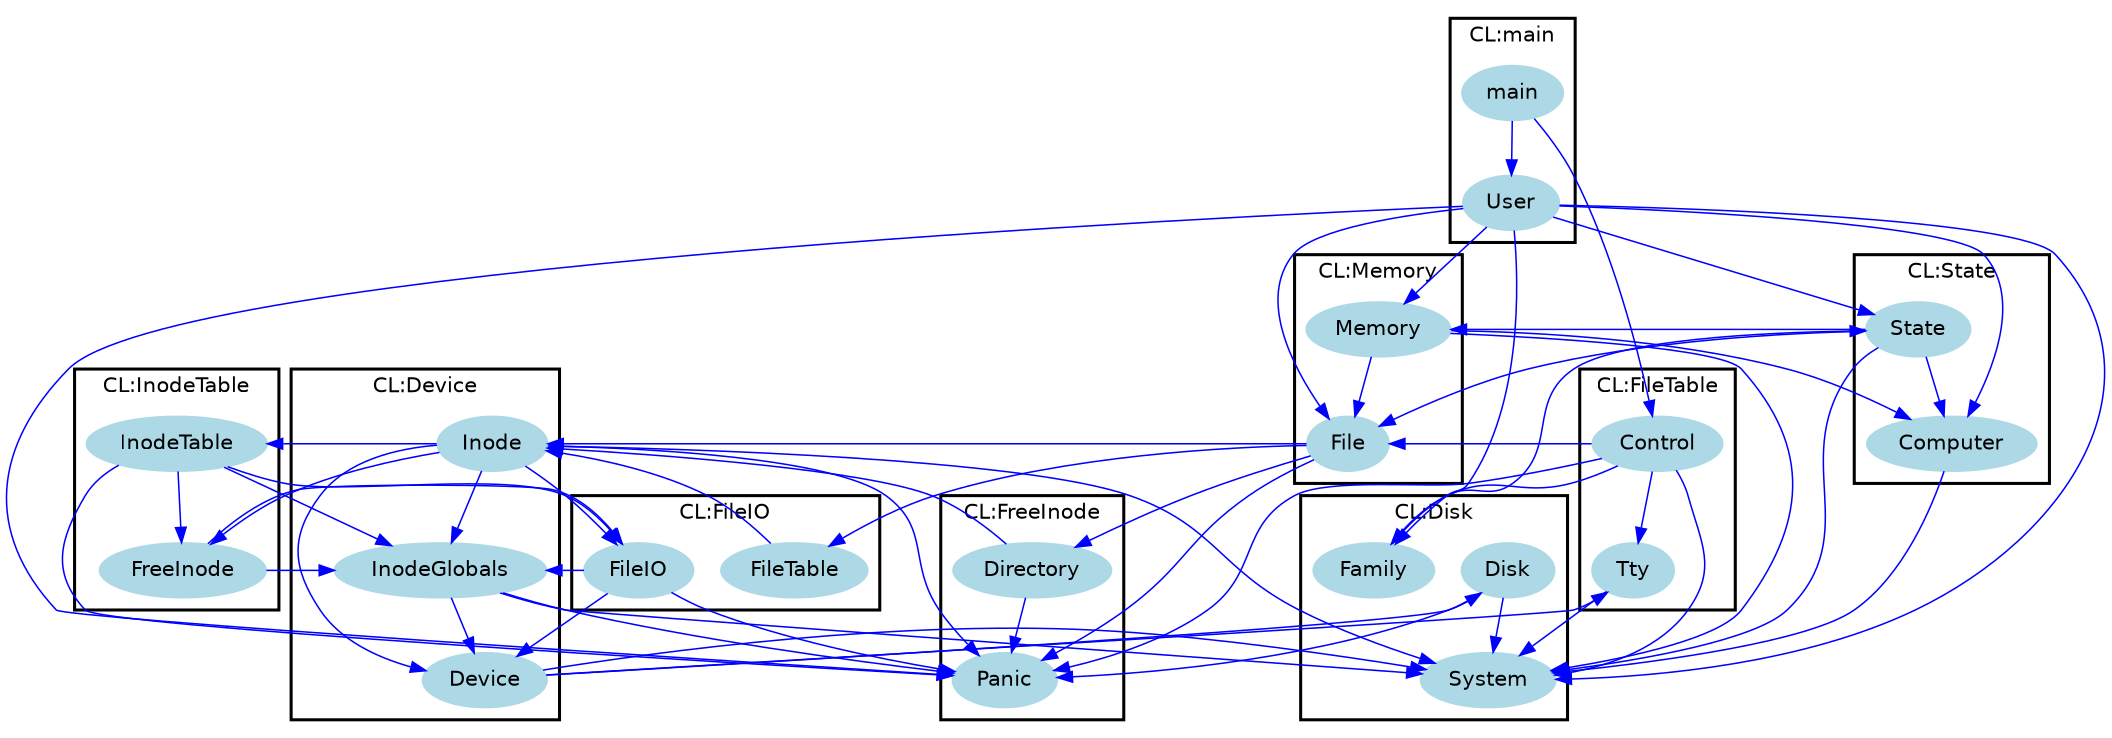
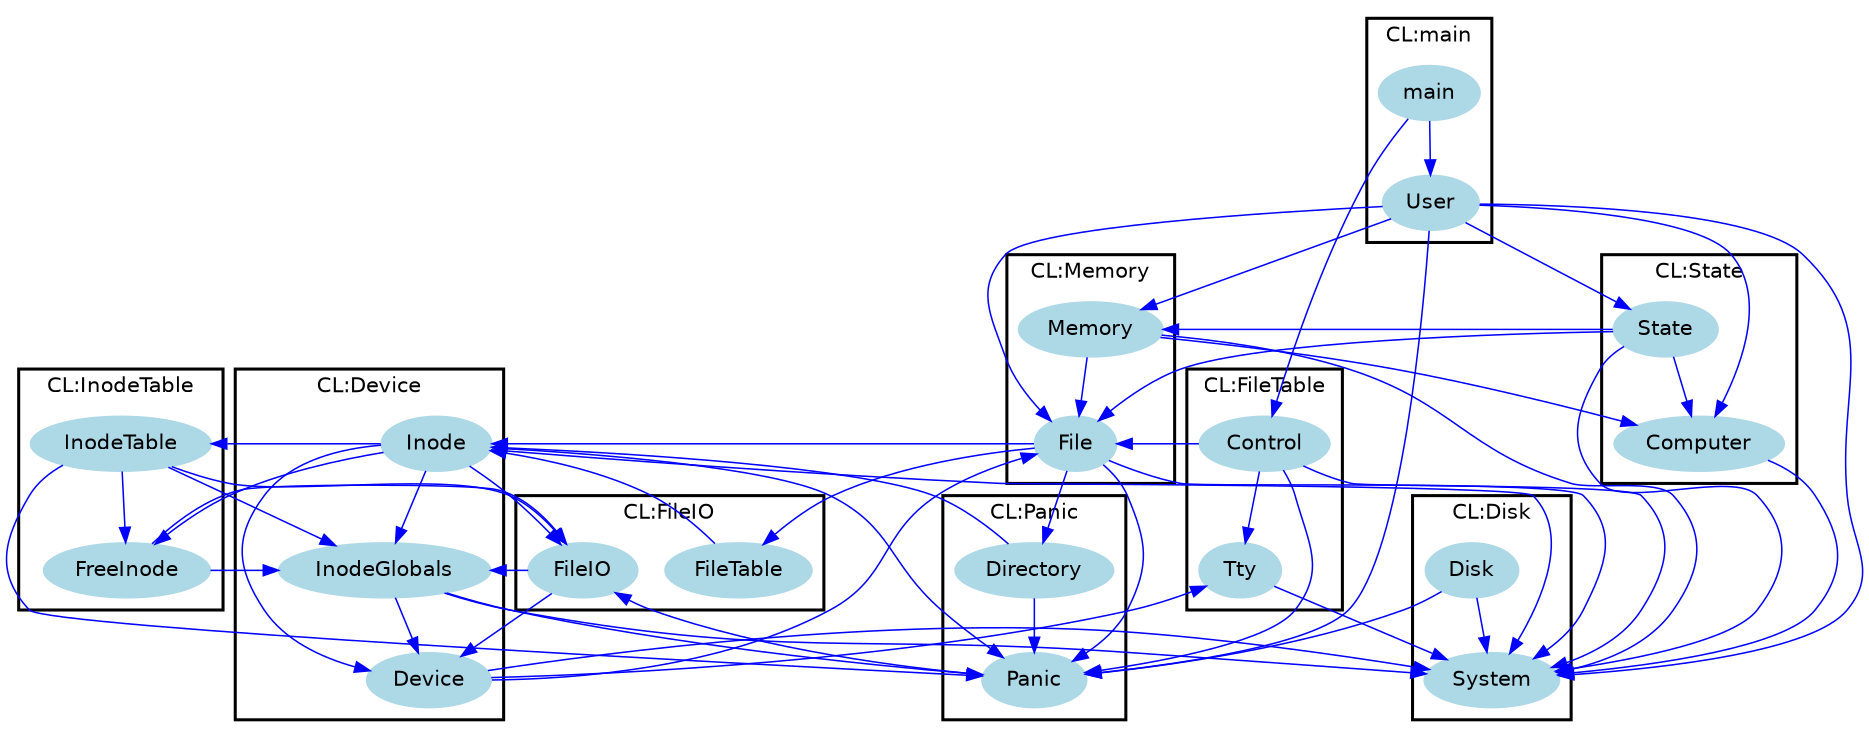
none -> (1593, 507)
(1032, 513) -> (1034, 513)
(1374, 570) -> none
(830, 647) -> (803, 650)
(1009, 647) -> (800, 624)
